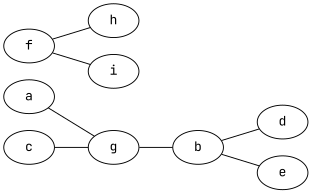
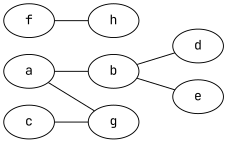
(114, 71) -> none
(156, 147) -> (72, 71)
